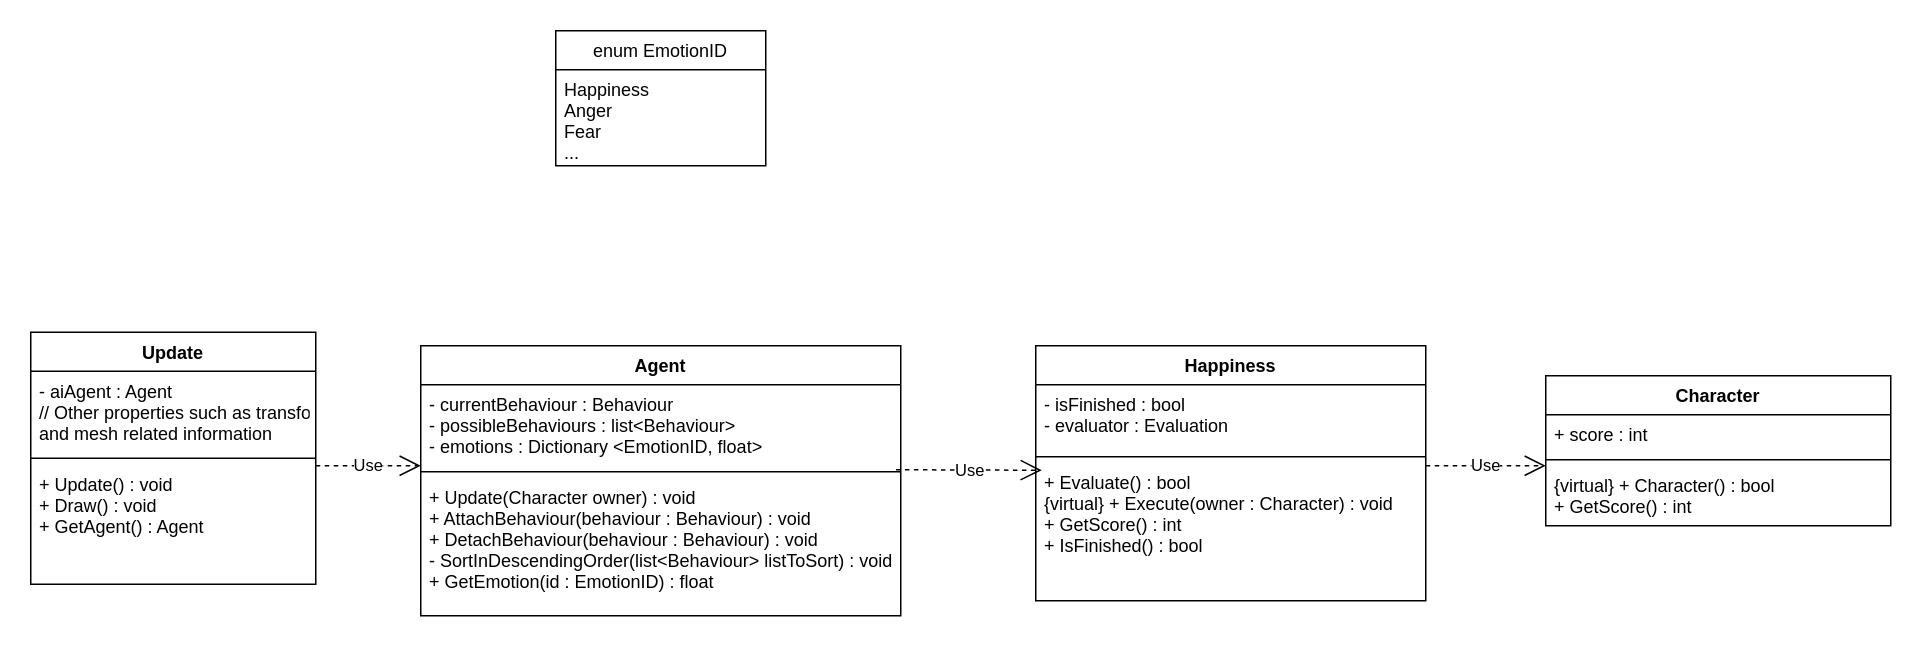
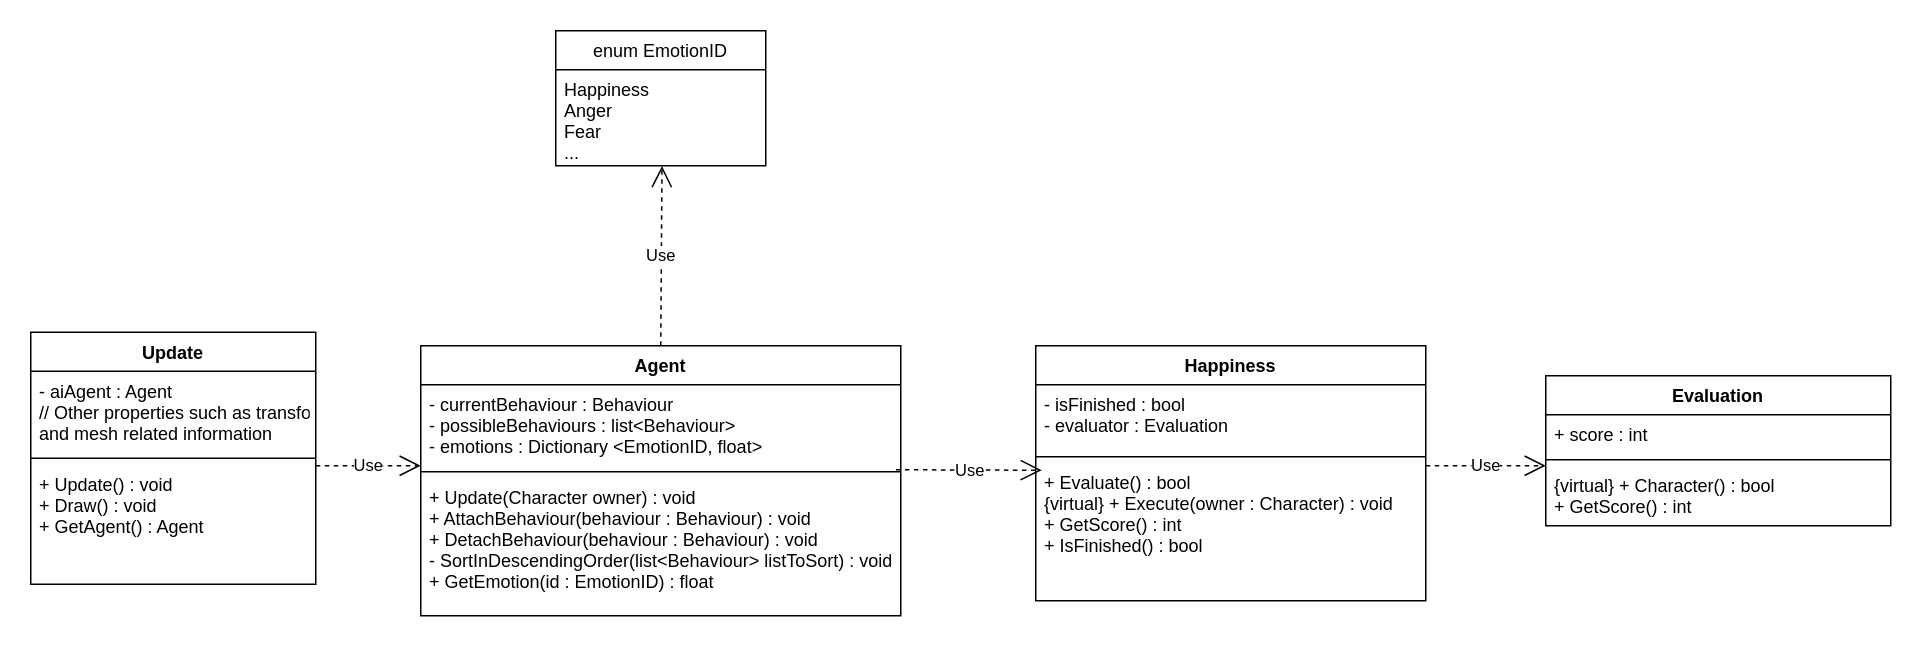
none -> (661, 258)
(1718, 396) -> (1718, 396)
